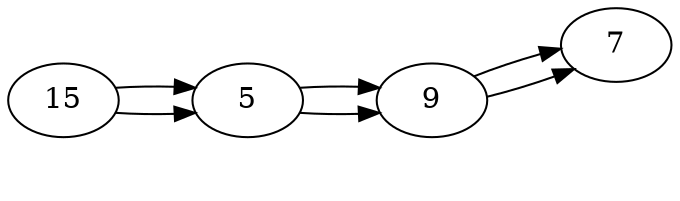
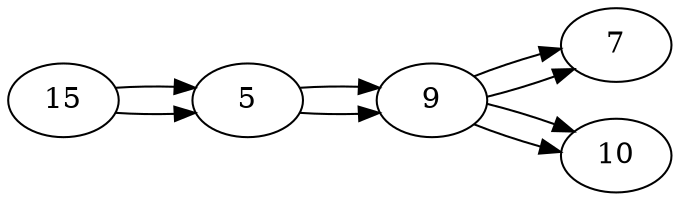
none -> (616, 156)
